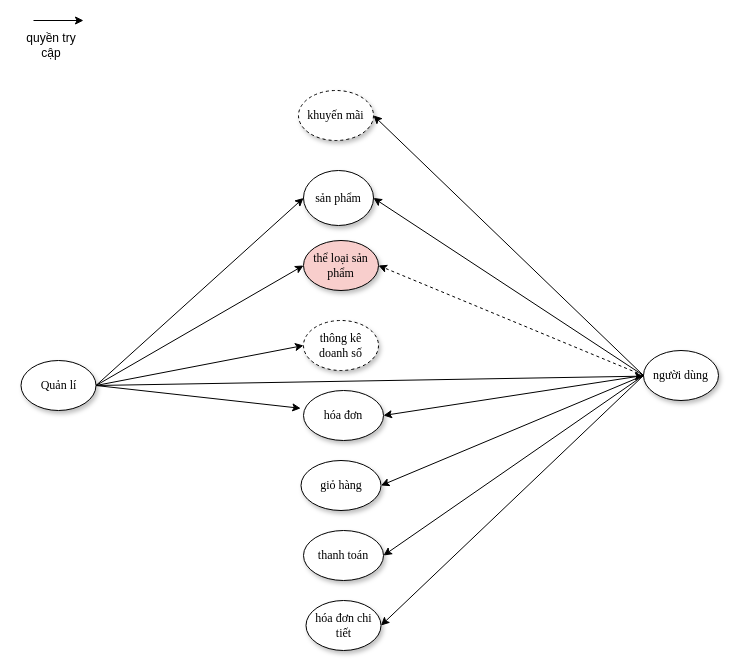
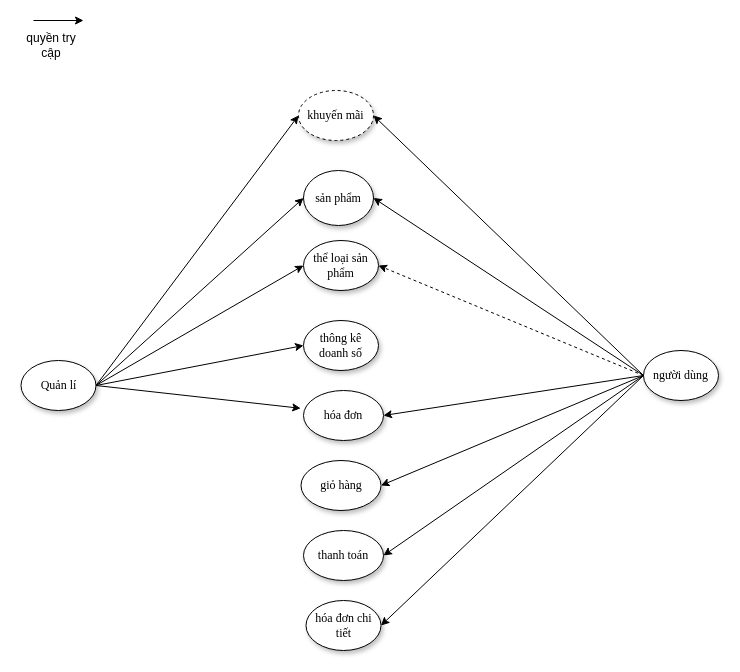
(341, 266) -> (341, 266)
(341, 346) -> (341, 346)
(367, 381) -> (198, 249)
